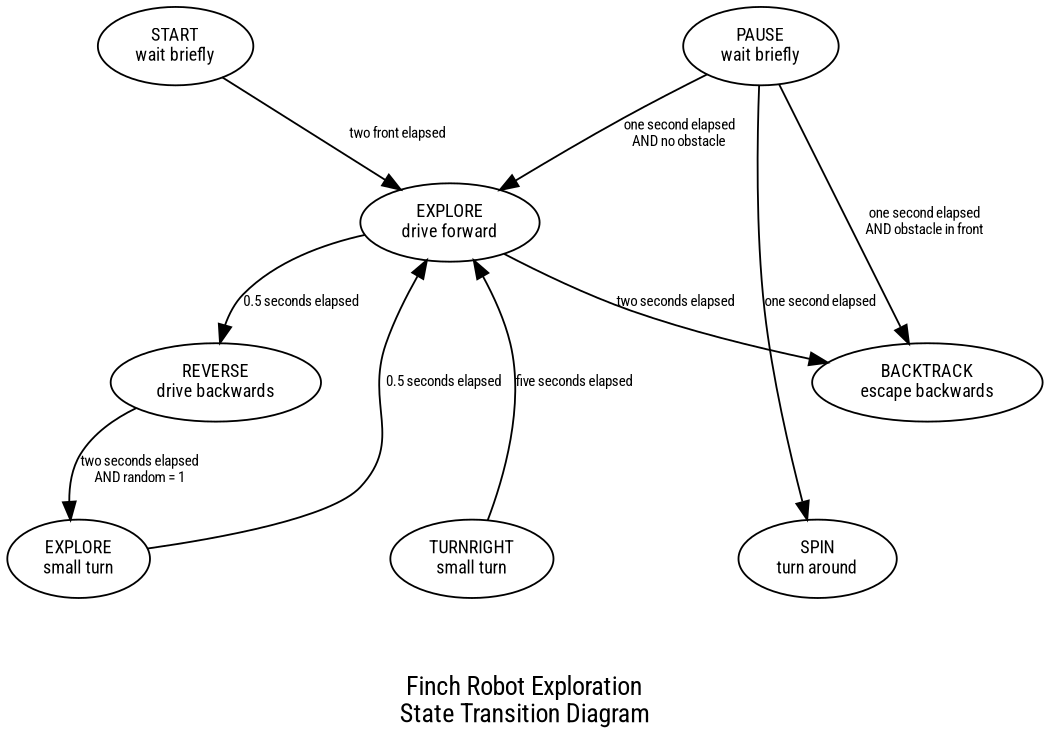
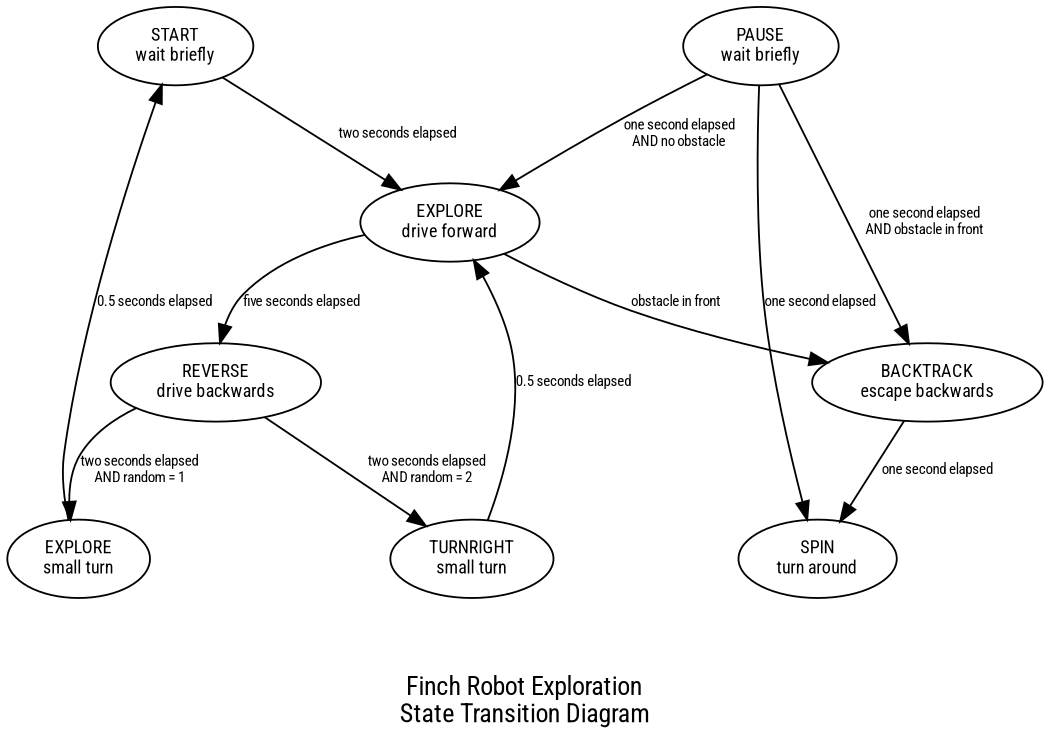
(398, 134) -> (398, 134)
(302, 302) -> (302, 302)
(676, 302) -> (676, 302)
(574, 382) -> (574, 382)
none -> (877, 463)
none -> (337, 466)
(361, 487) -> (93, 308)
